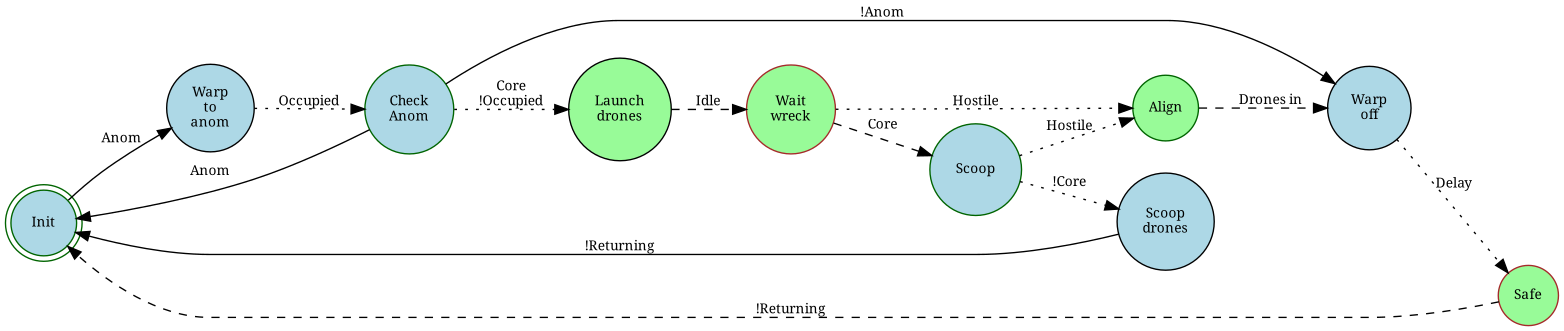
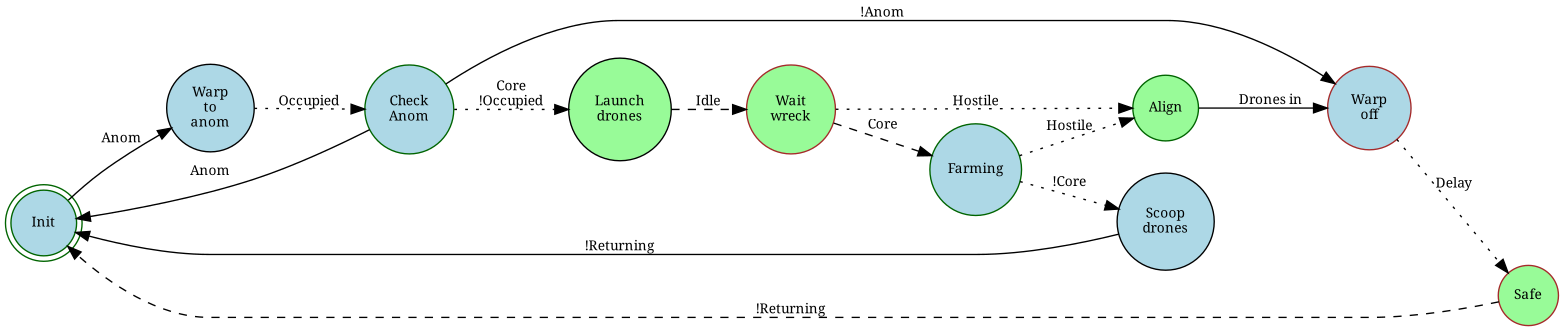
(1256, 108) -> (1256, 108)
(1369, 108) -> (1369, 108)
(976, 170) -> (976, 170)
